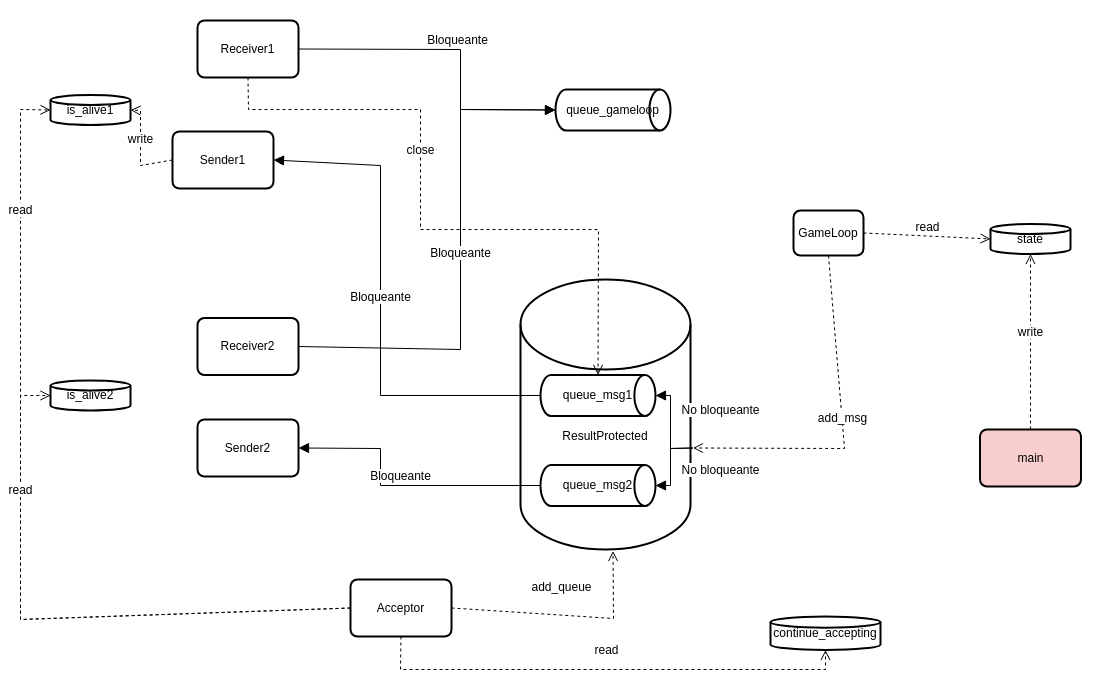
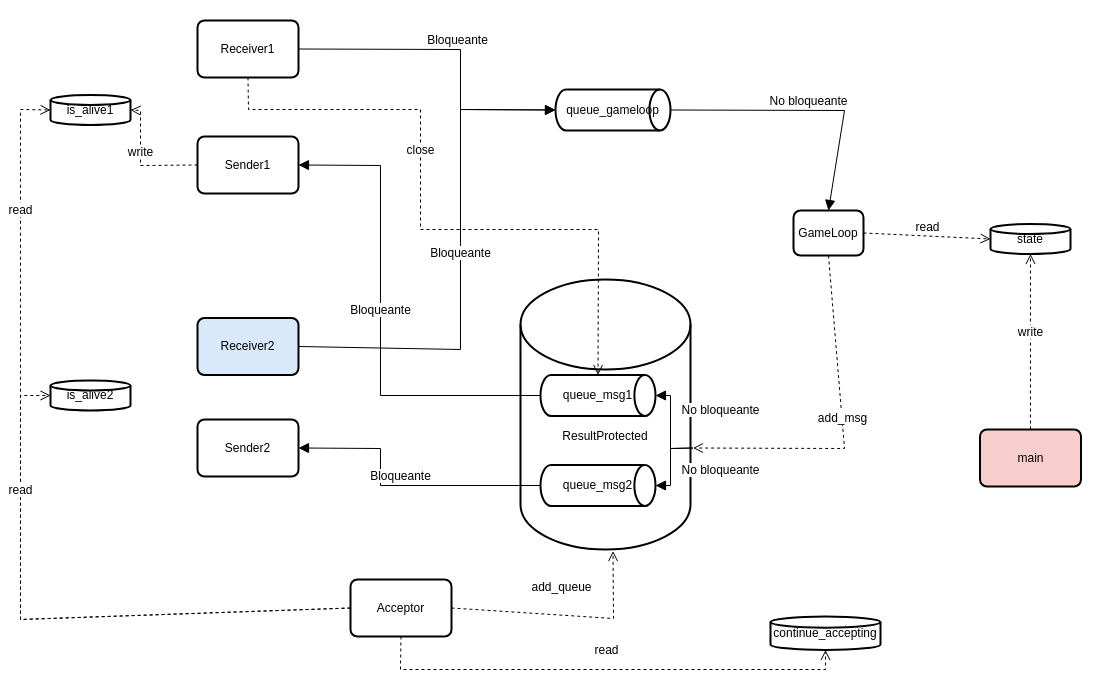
none -> (803, 110)
(223, 160) -> (248, 165)
(248, 347) -> (248, 347)
